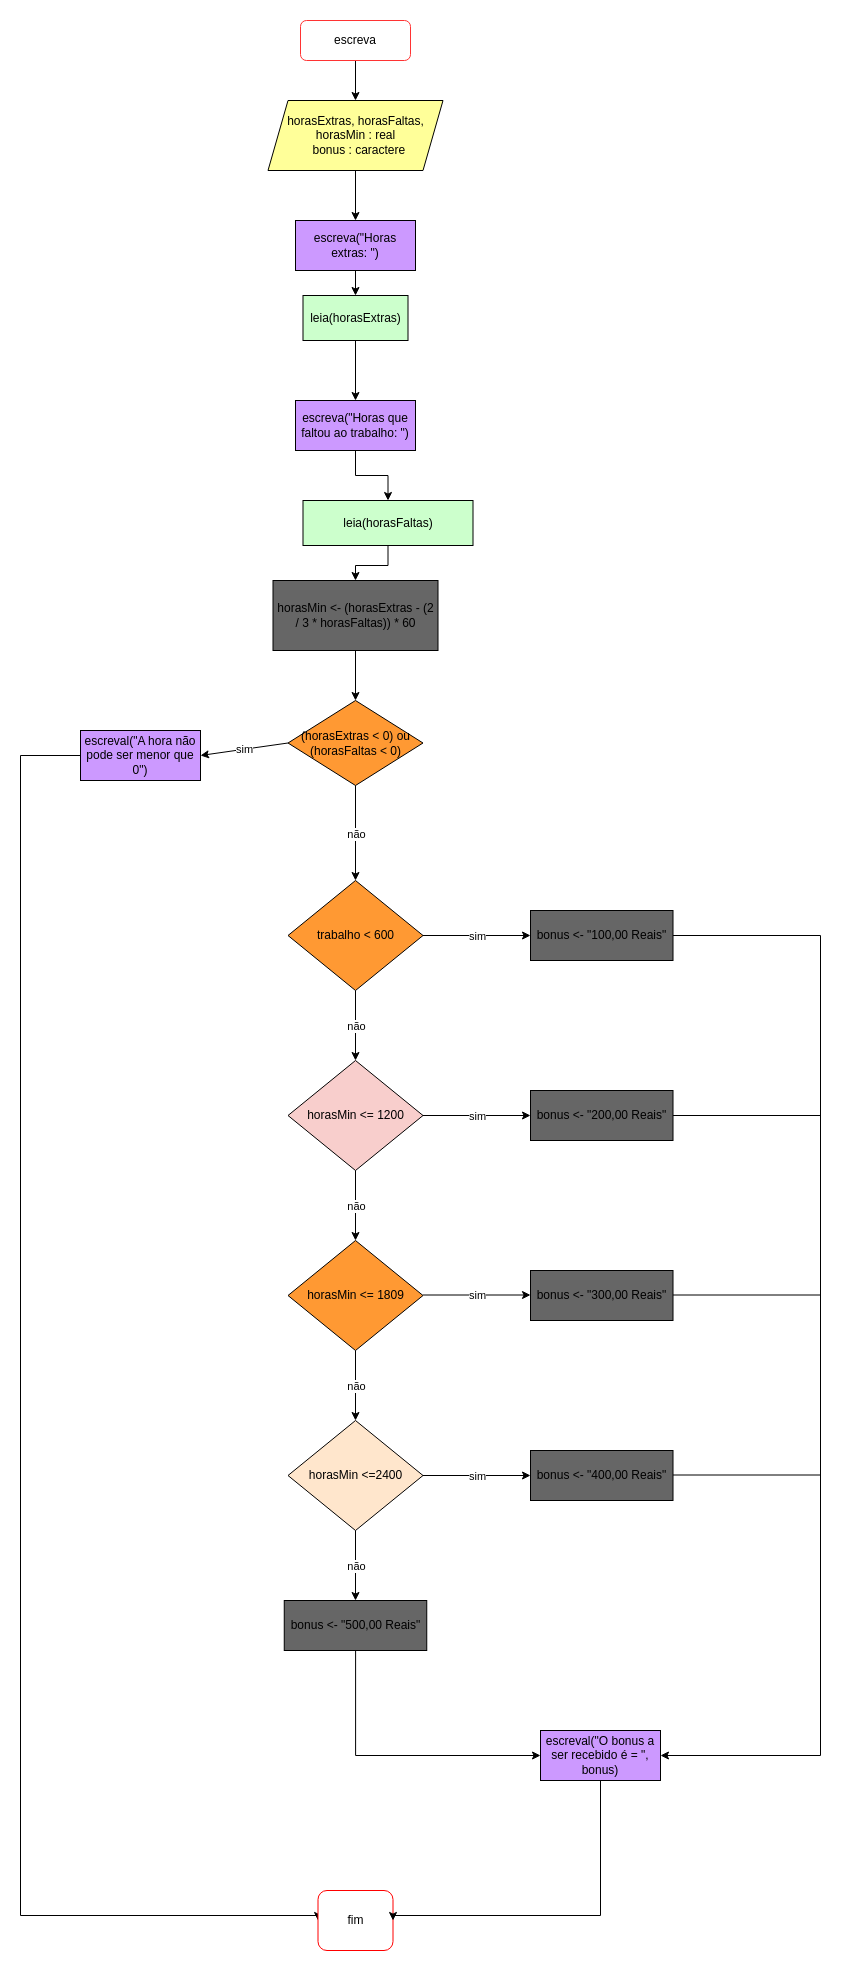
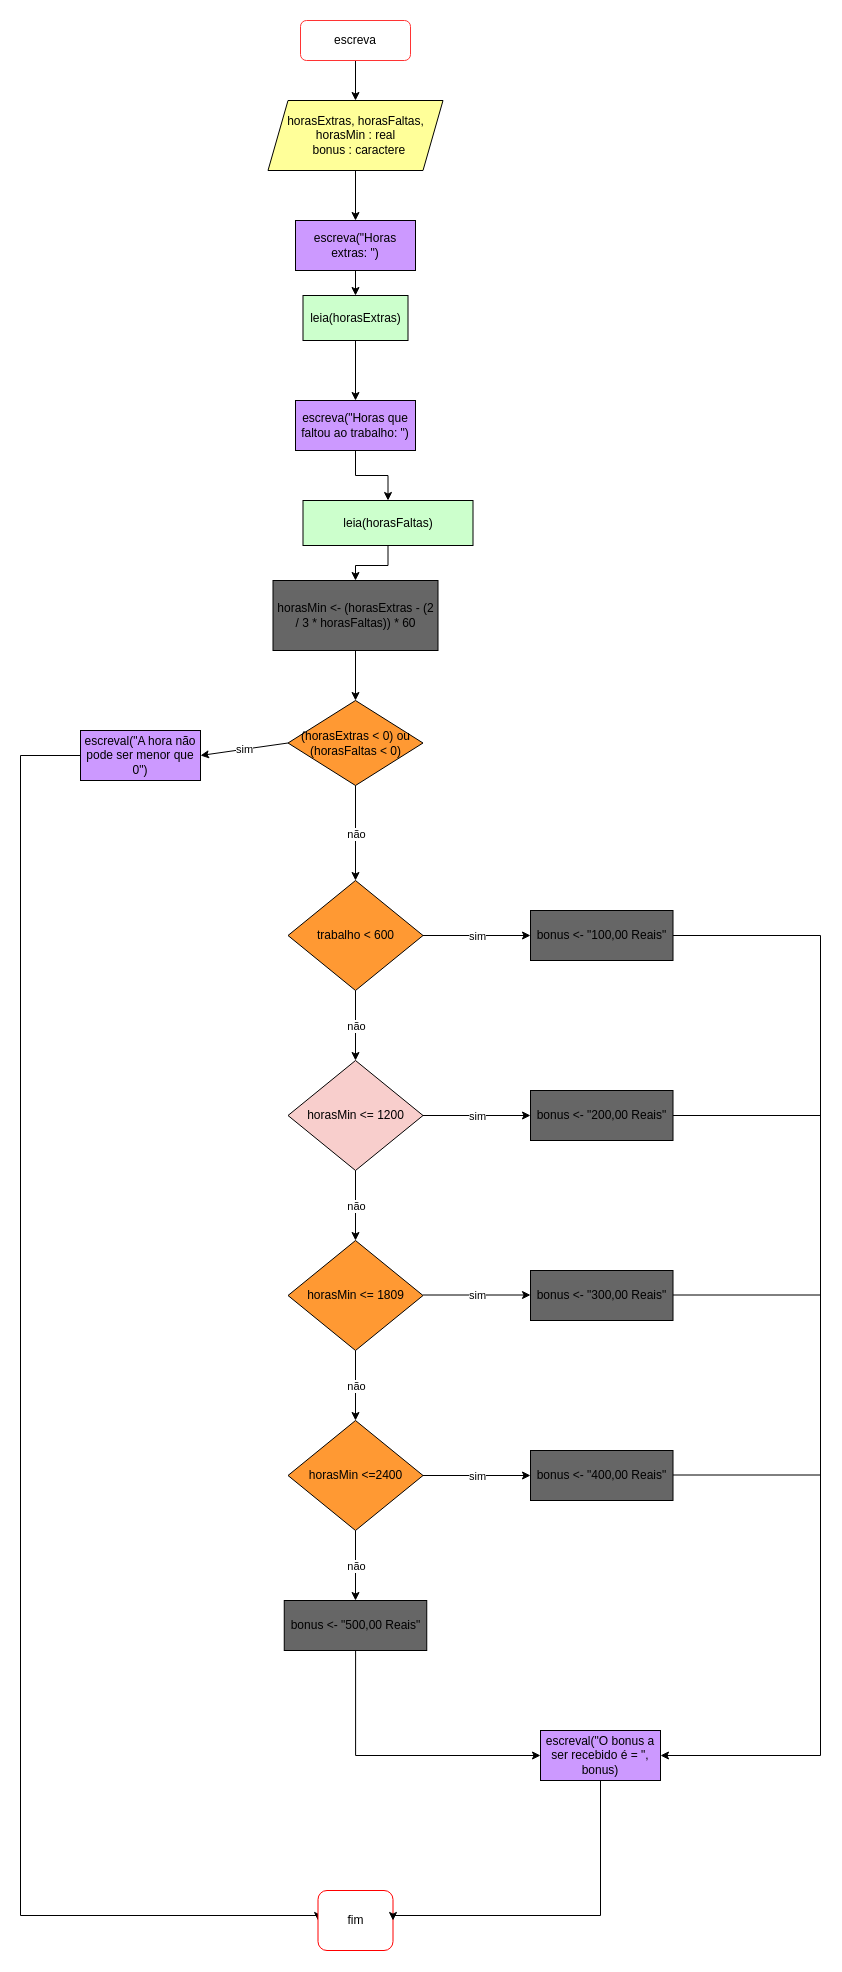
(356, 1476) -> (356, 1476)
